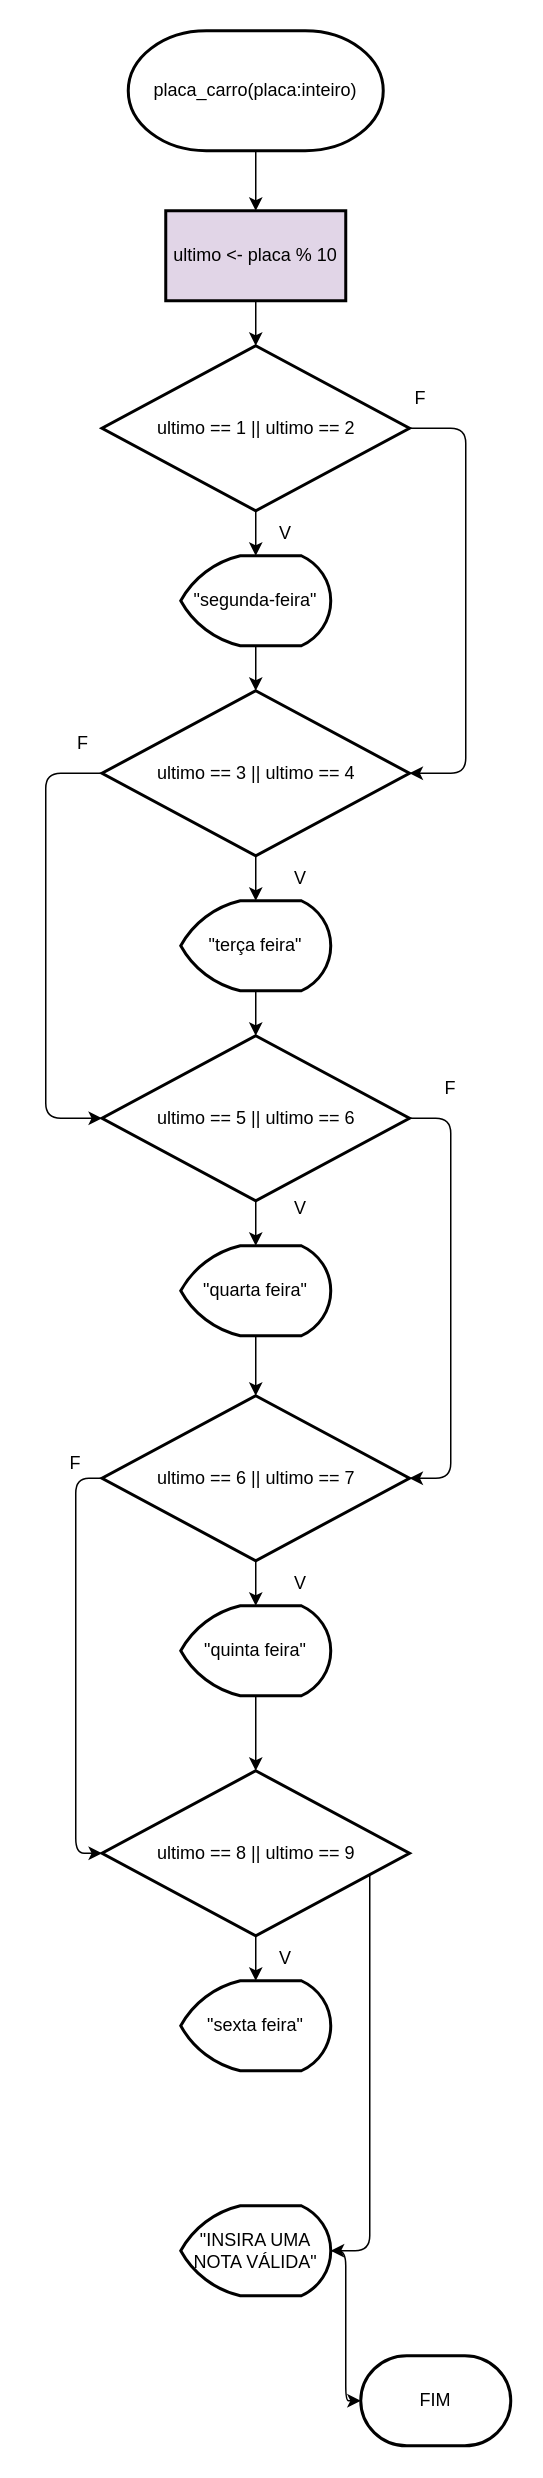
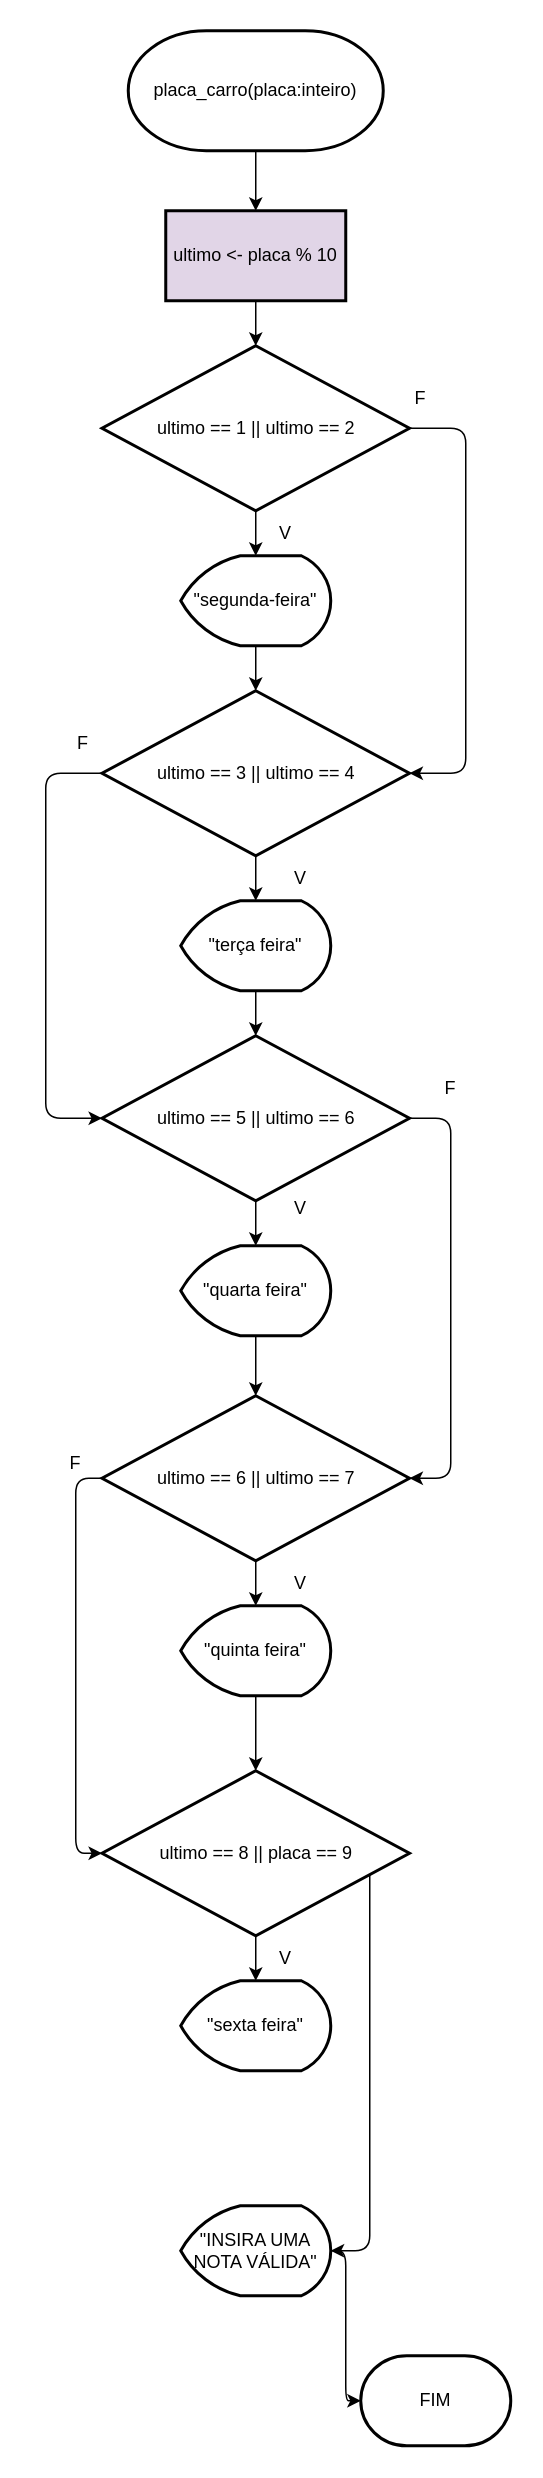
(257, 1853) -> (257, 1853)
